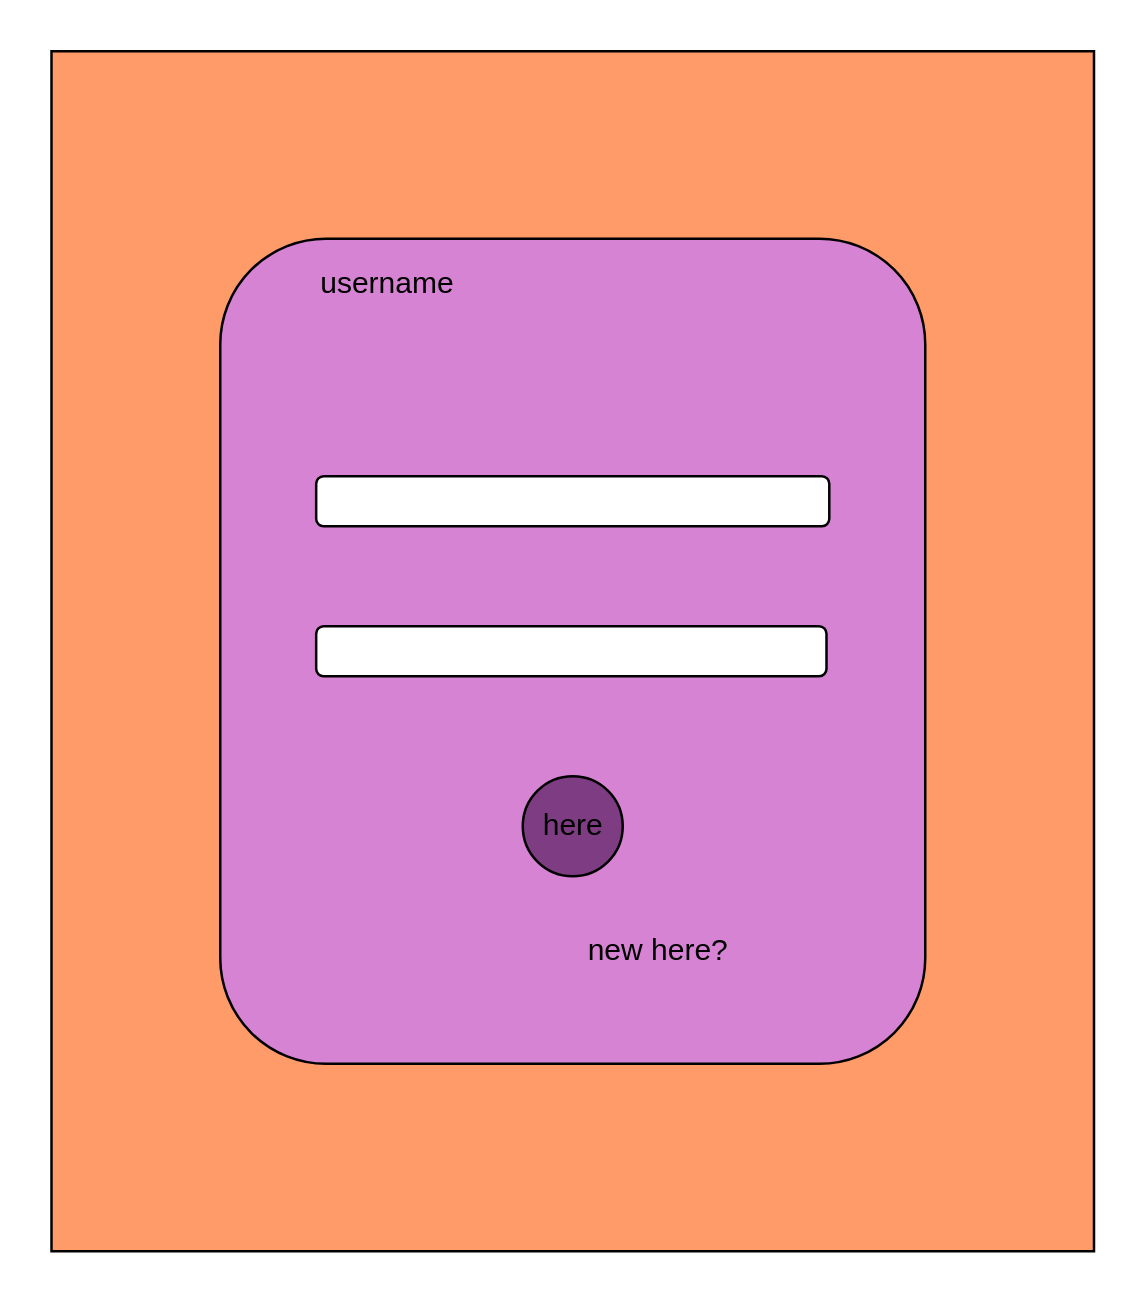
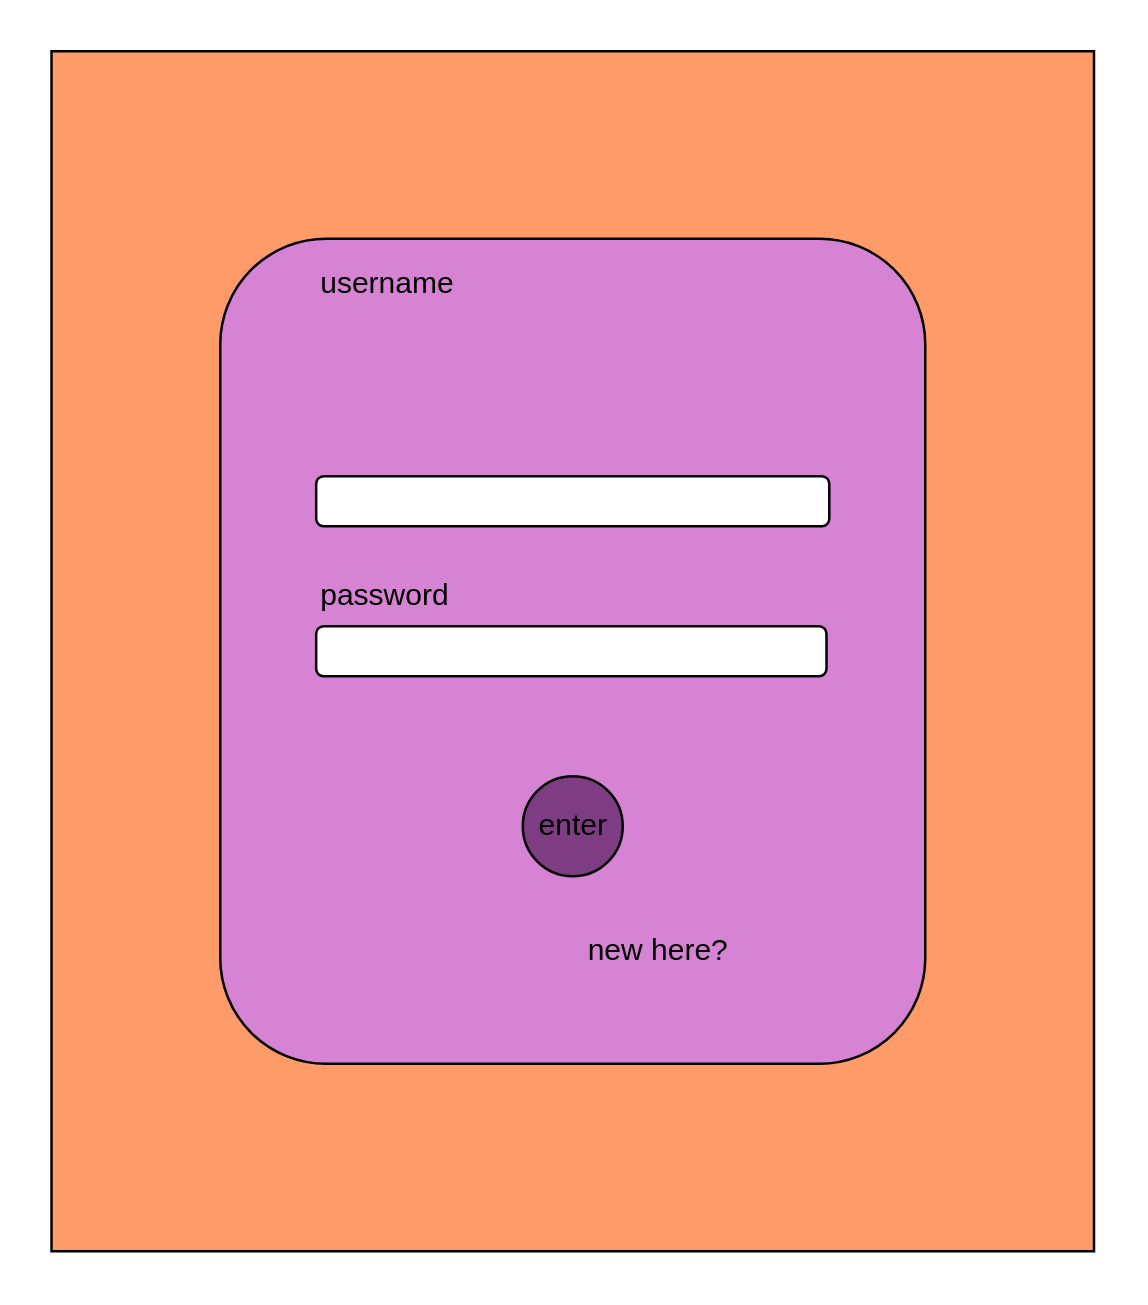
none -> (460, 595)
(574, 826) -> (574, 826)
